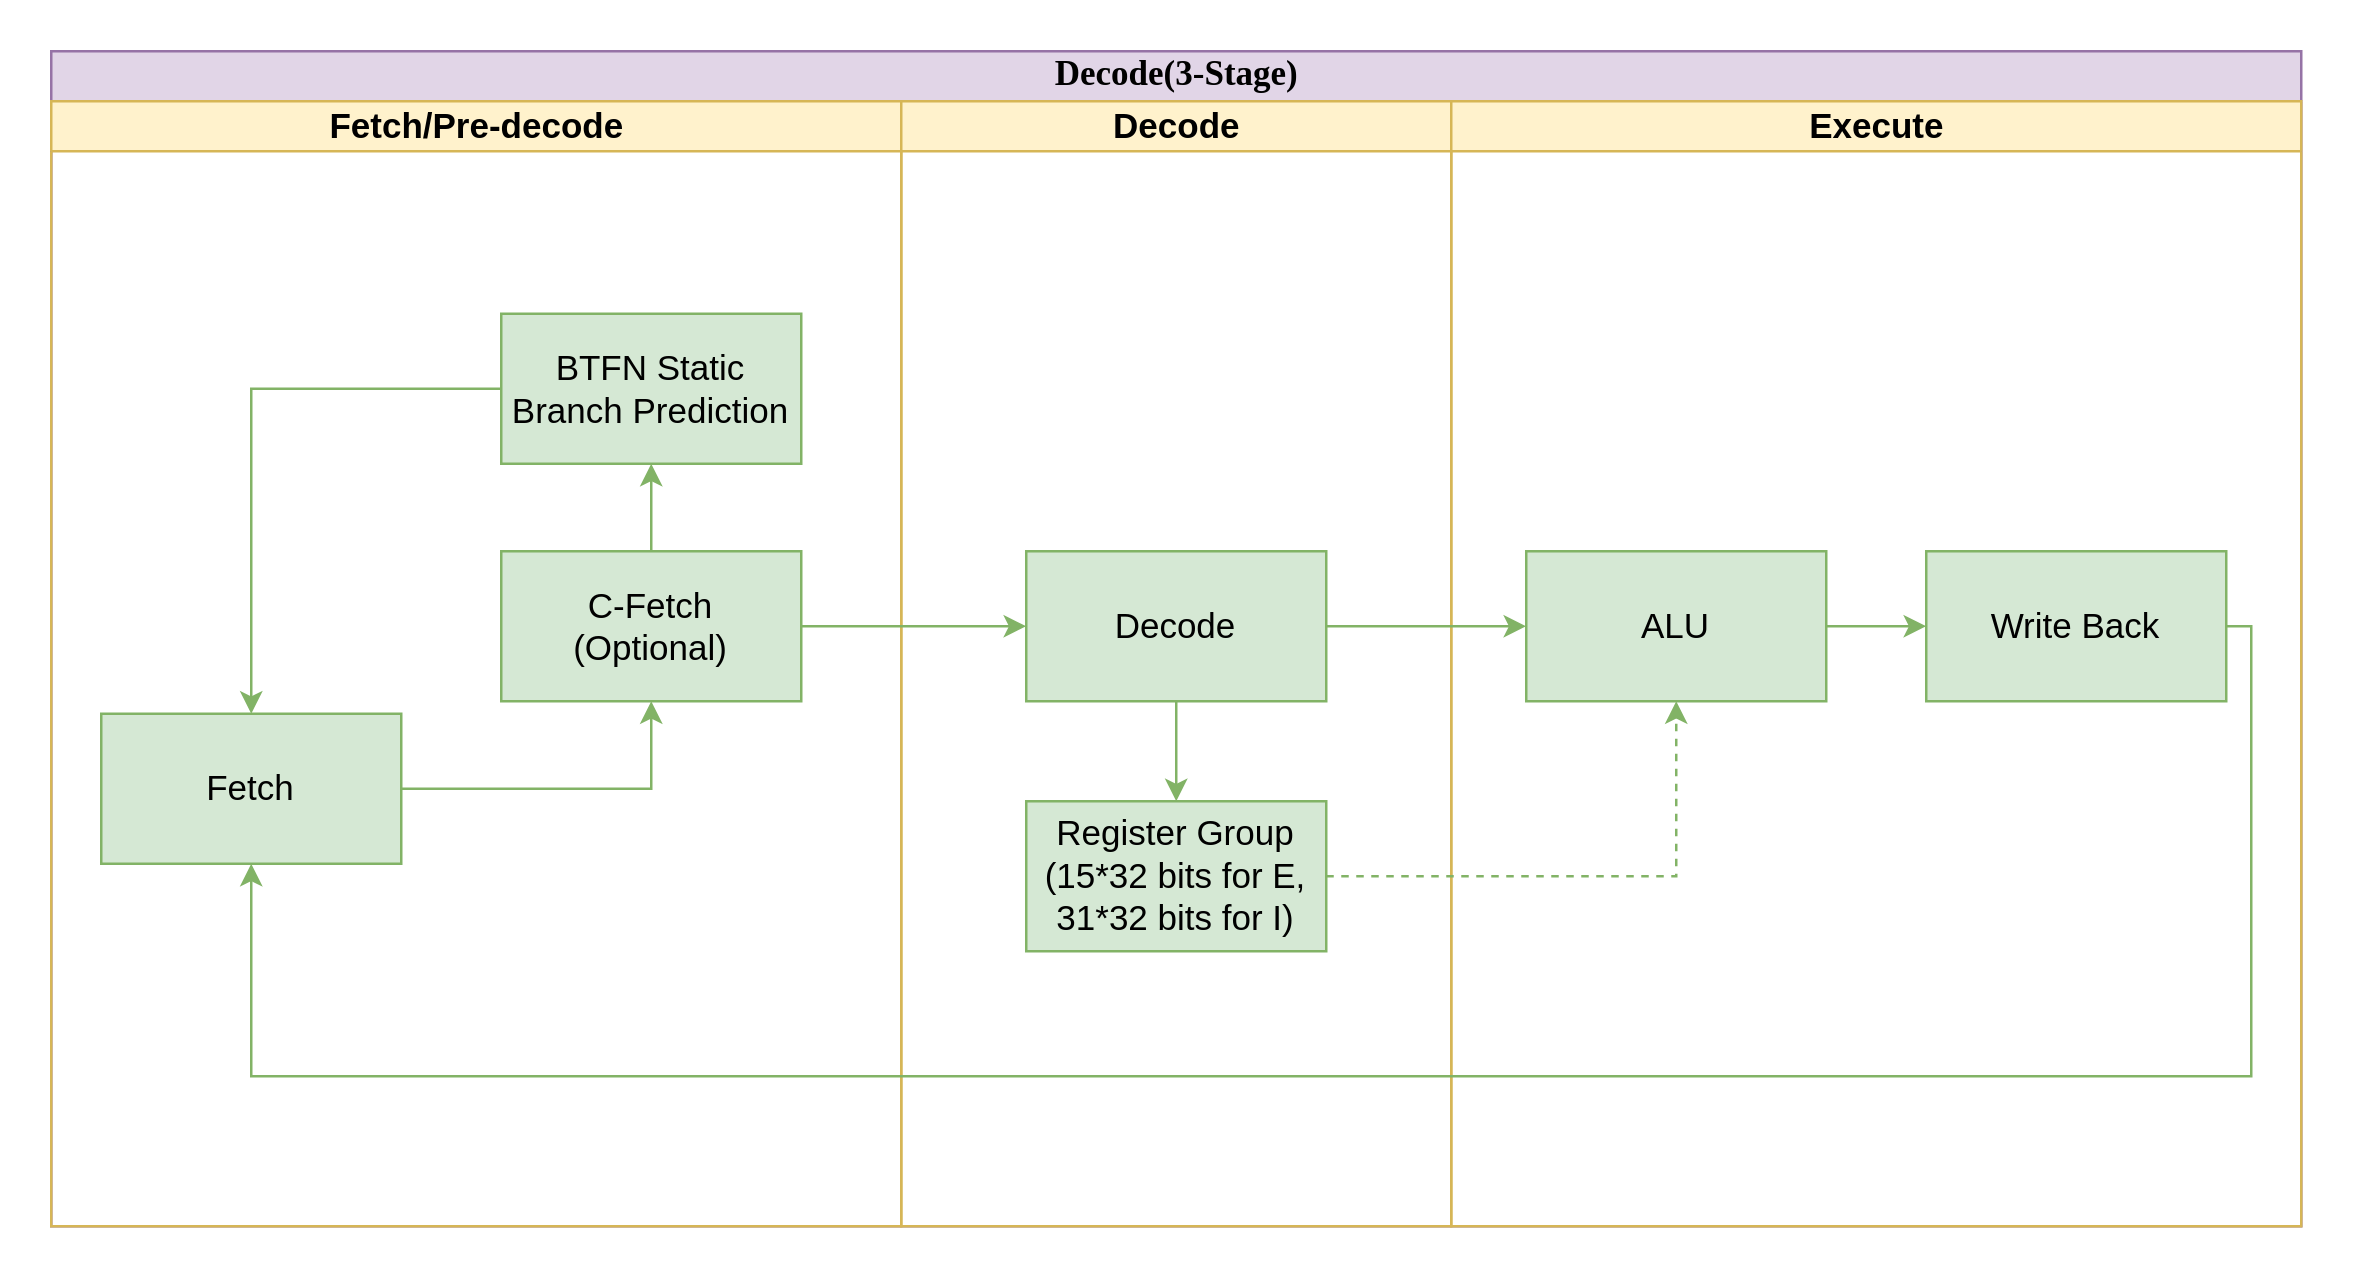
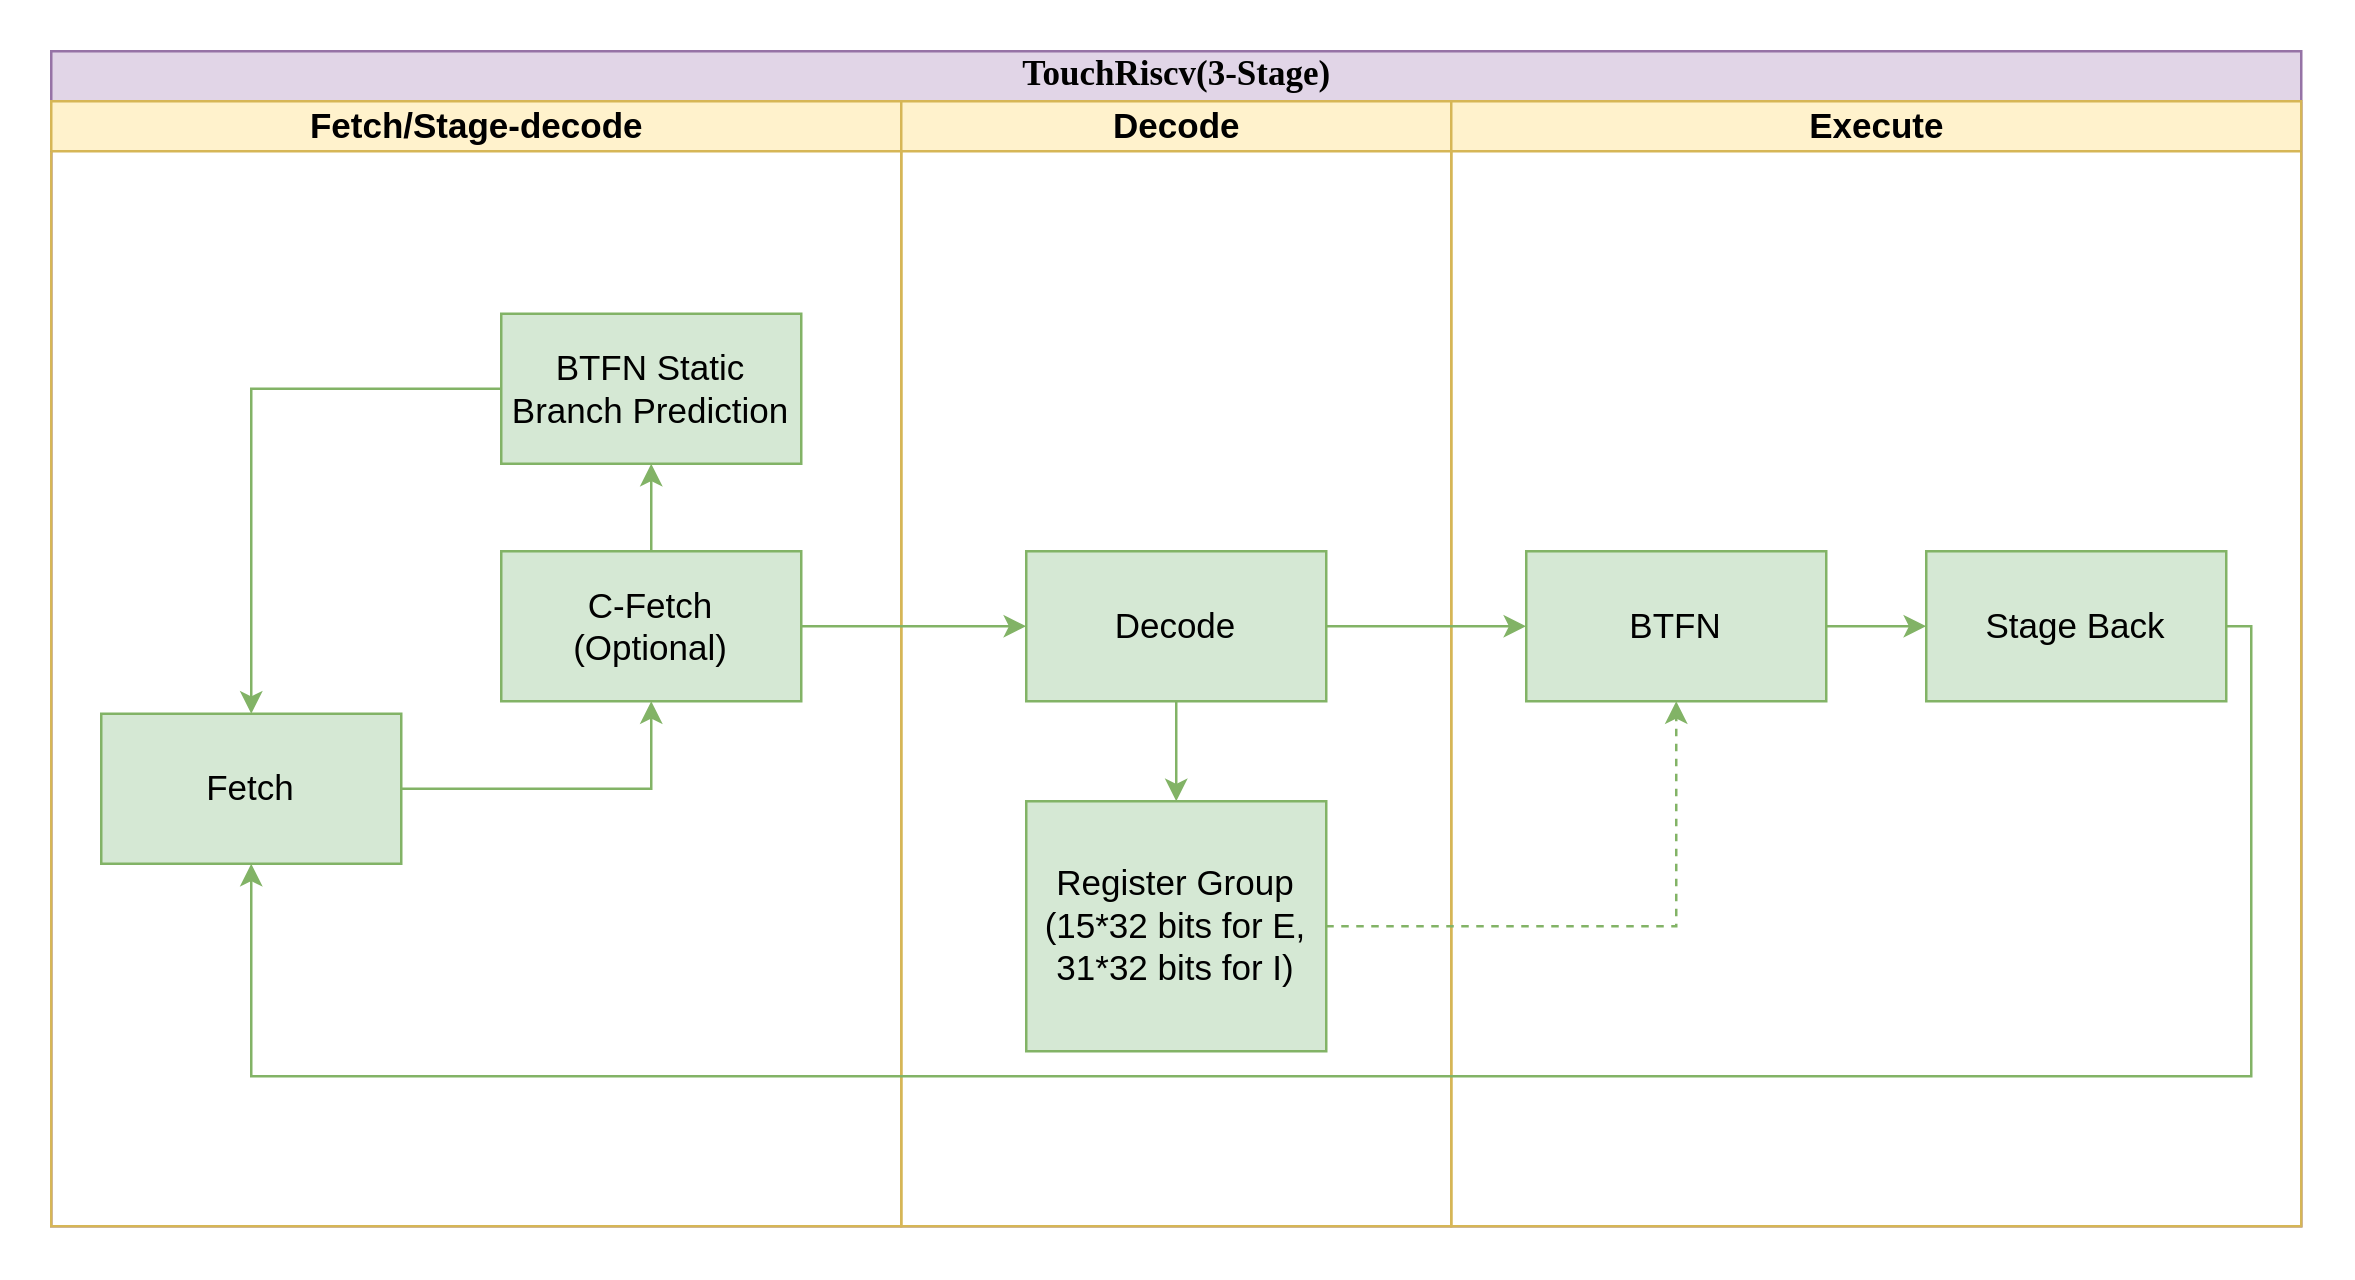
(1178, 76) -> (1178, 76)
(478, 126) -> (478, 126)
(1676, 626) -> (1676, 626)
(2076, 626) -> (2076, 626)
(1176, 876) -> (1176, 926)
